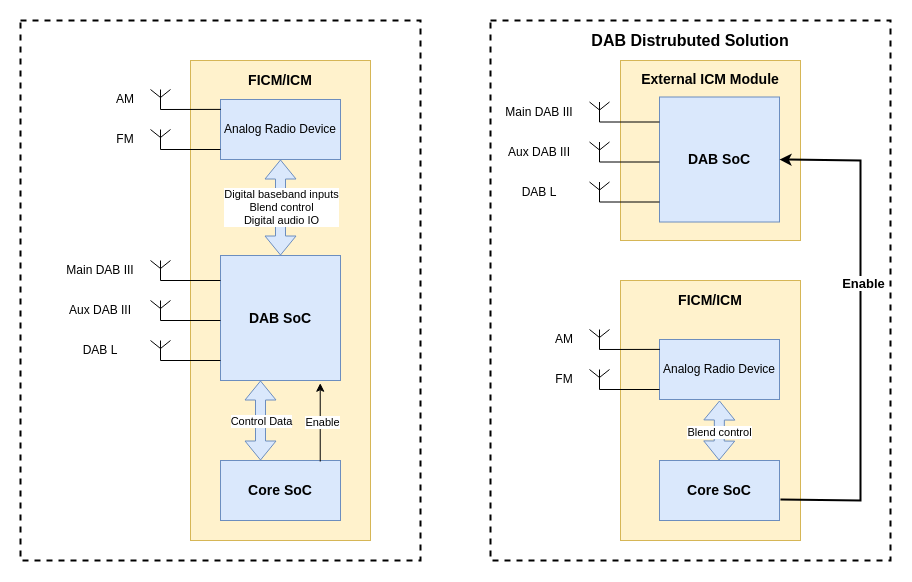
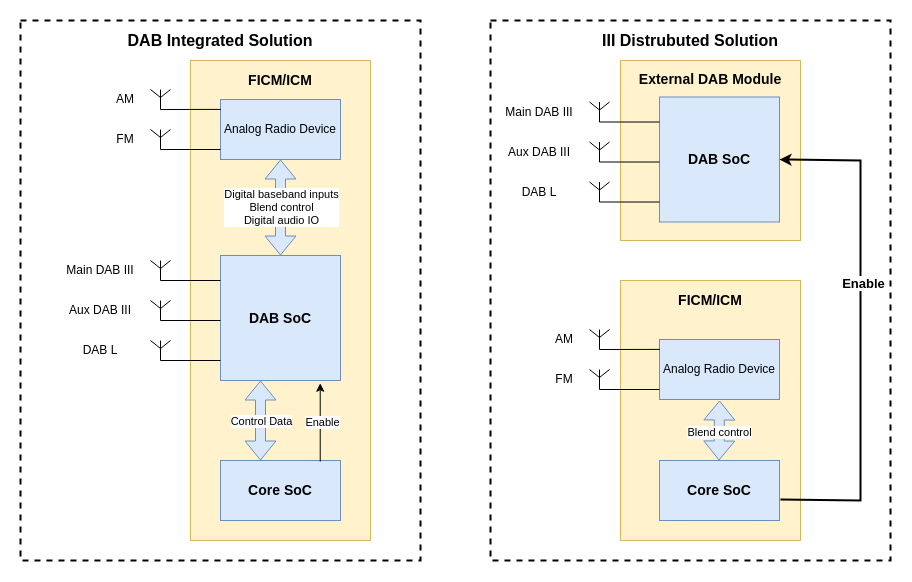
none -> (221, 41)
(691, 41) -> (691, 41)
(711, 80) -> (711, 80)
